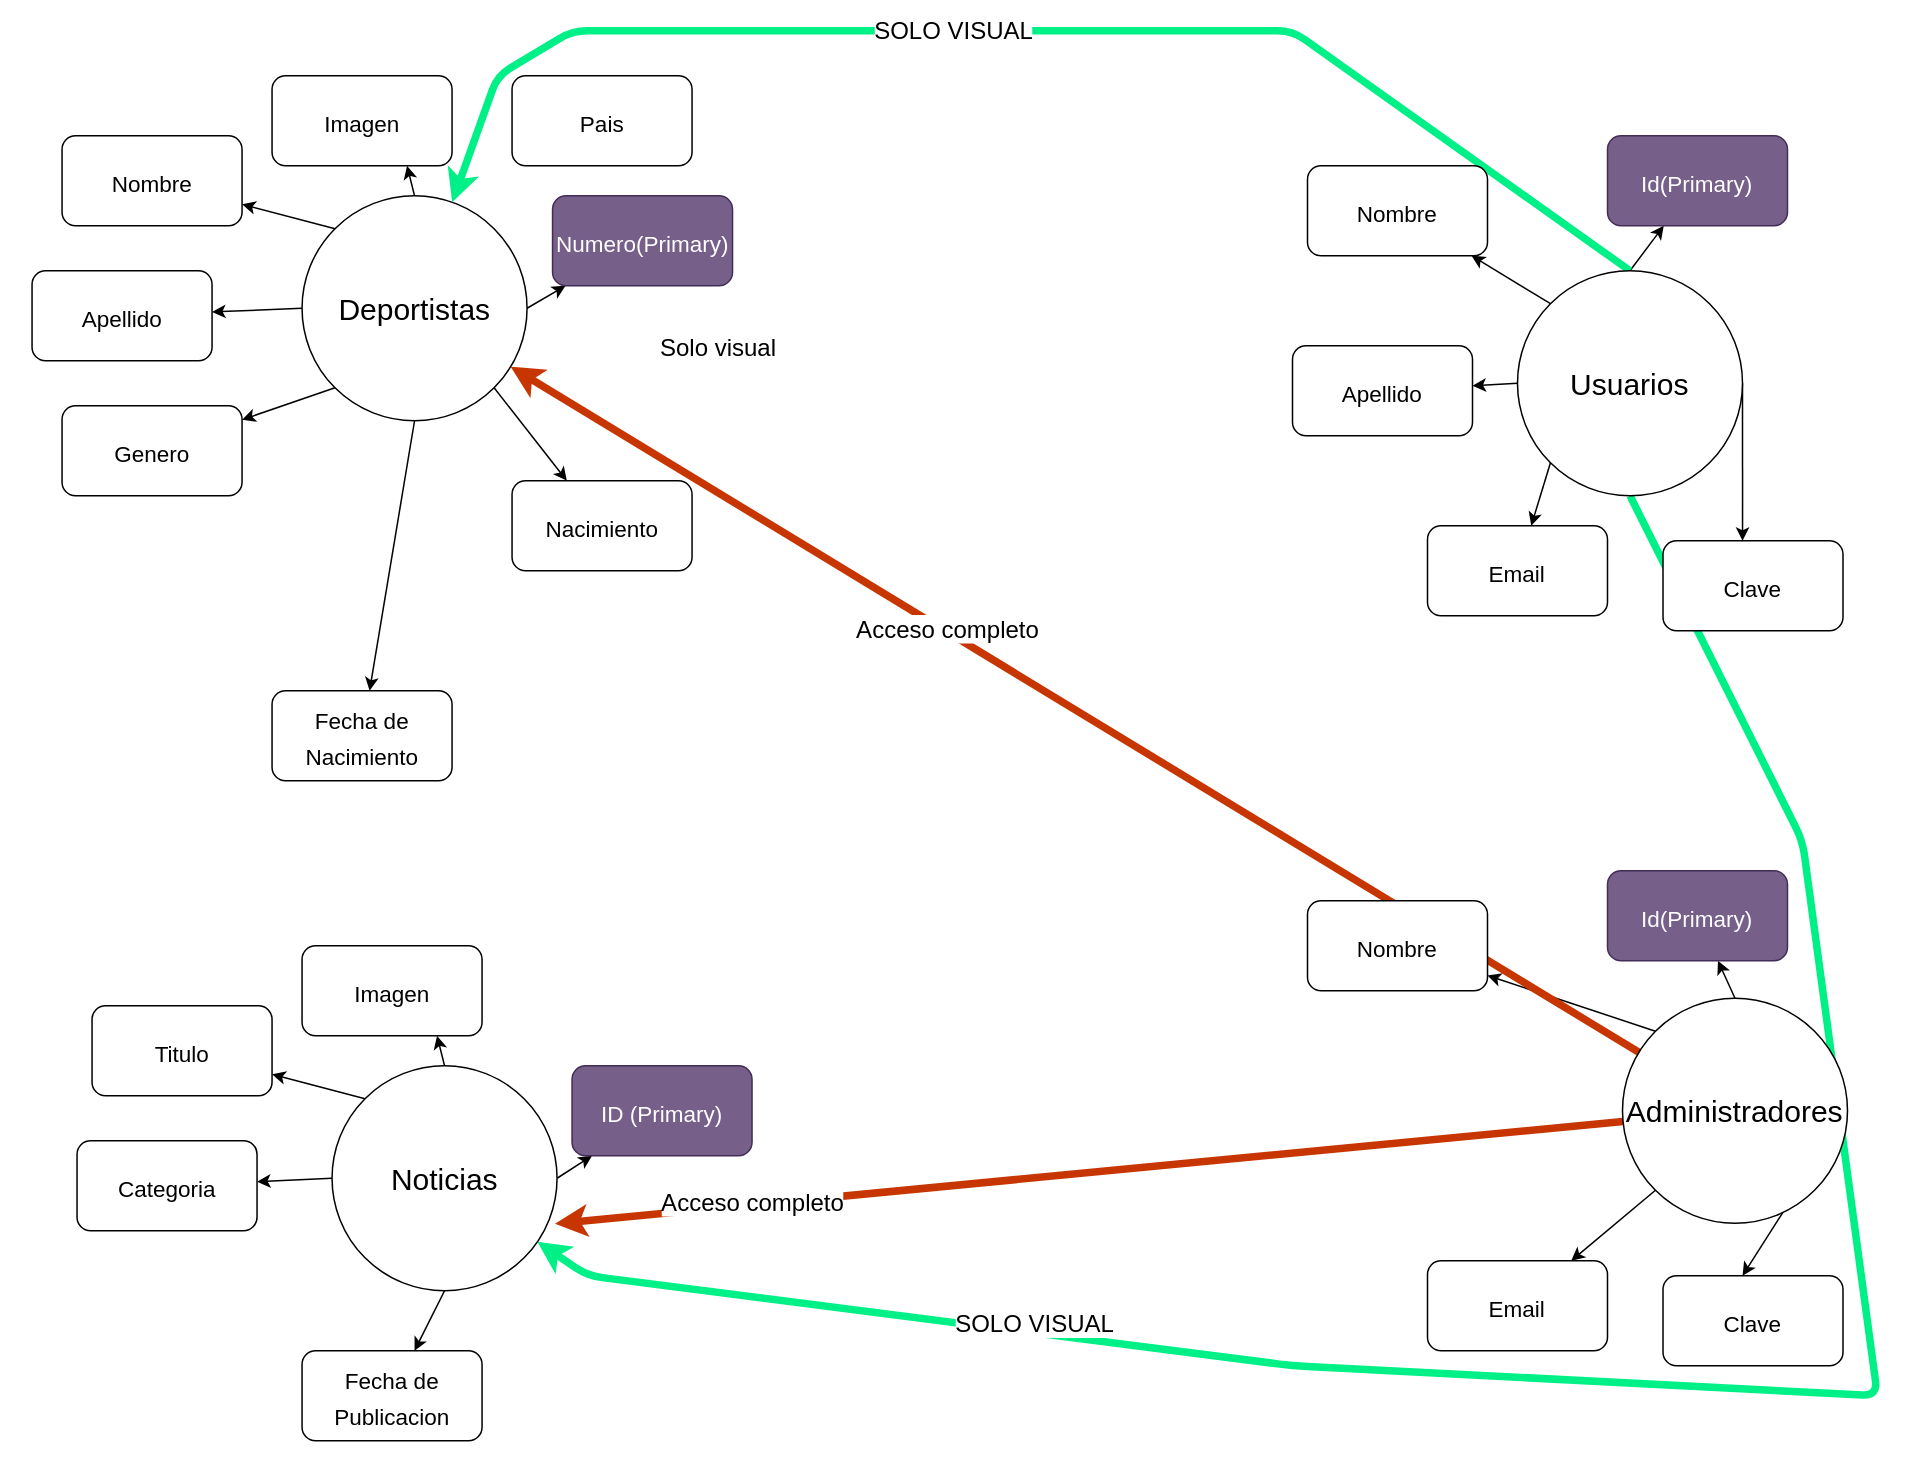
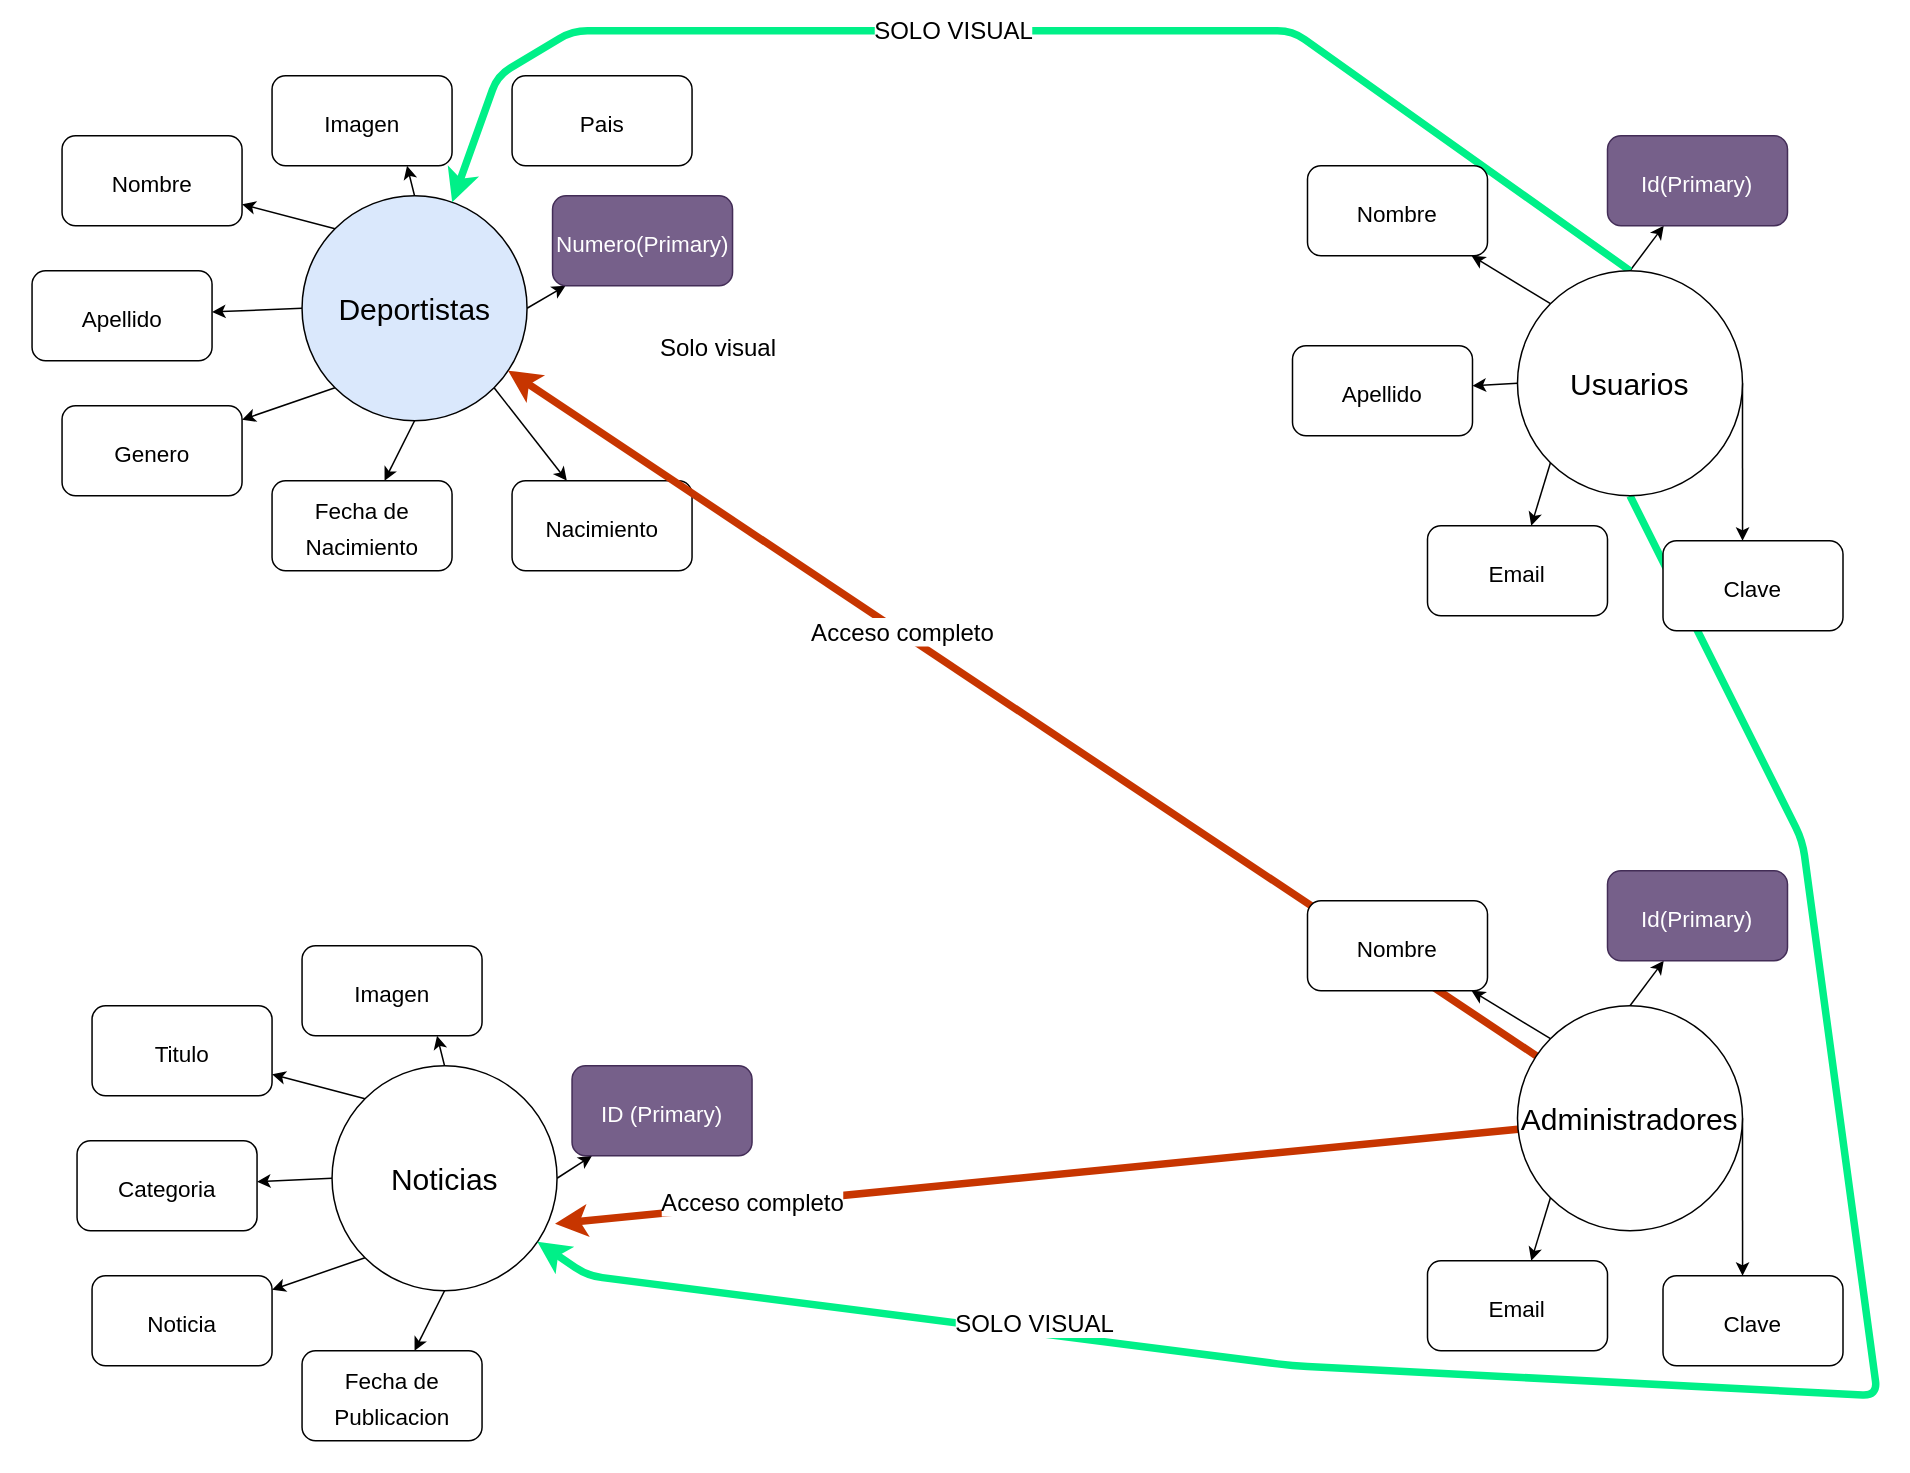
(414, 308) -> (414, 308)
(362, 736) -> (362, 526)
(1735, 1111) -> (1630, 1118)
none -> (323, 1272)
none -> (182, 1321)
